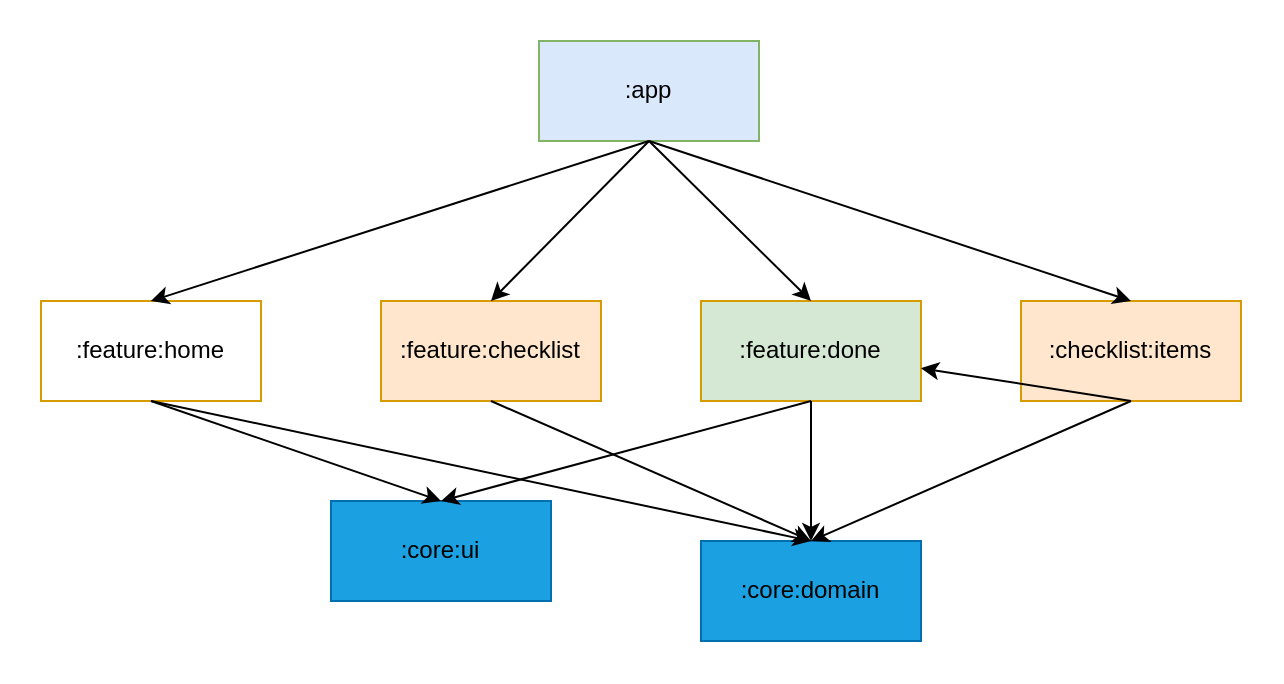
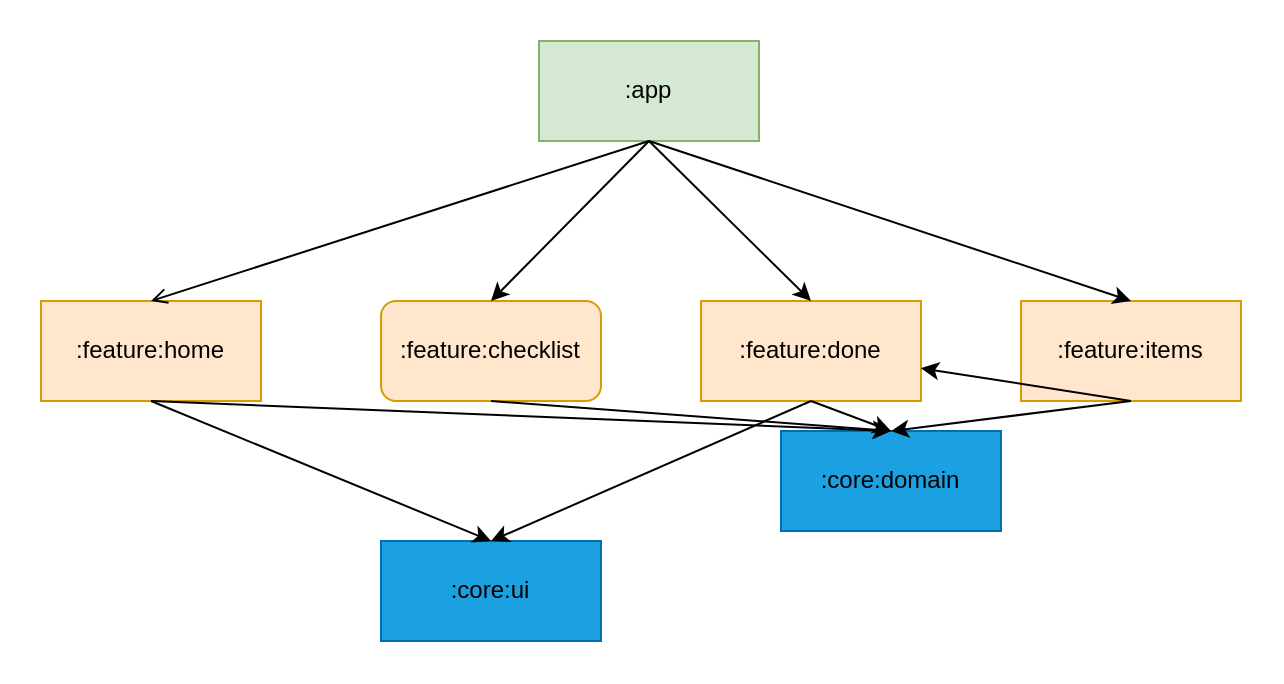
(649, 91) -> (649, 91)
(165, 296) -> (162, 297)
(151, 351) -> (151, 351)
(491, 351) -> (491, 351)
(811, 351) -> (811, 351)
(1131, 351) -> (1131, 351)
(441, 551) -> (491, 591)
(811, 591) -> (891, 481)
